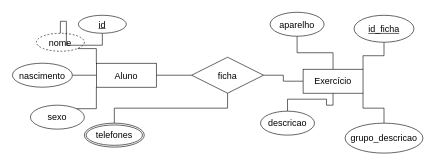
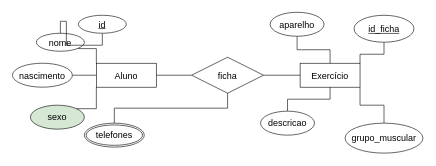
(60, 42) -> (60, 42)
(333, 81) -> (330, 75)
(57, 117) -> (57, 117)
(384, 138) -> (384, 138)
